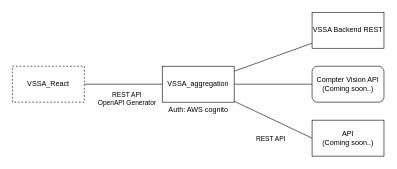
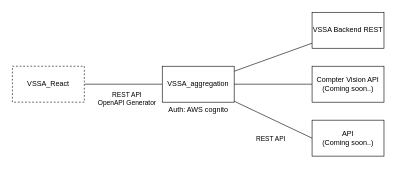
(348, 84) -> (348, 84)
